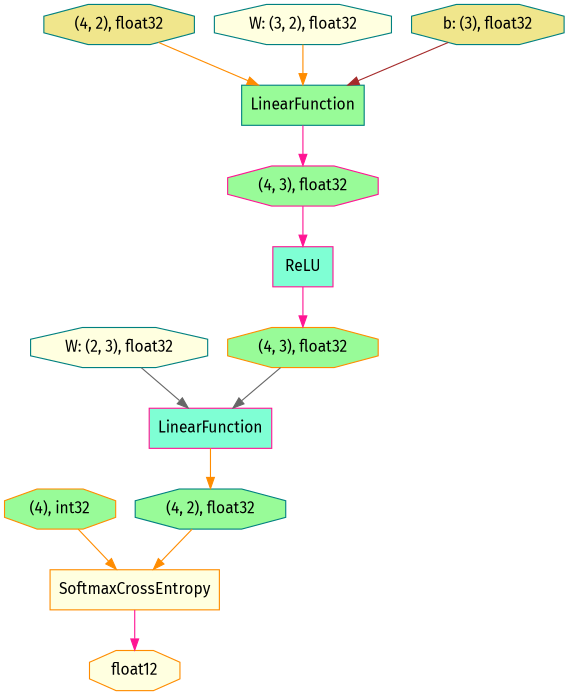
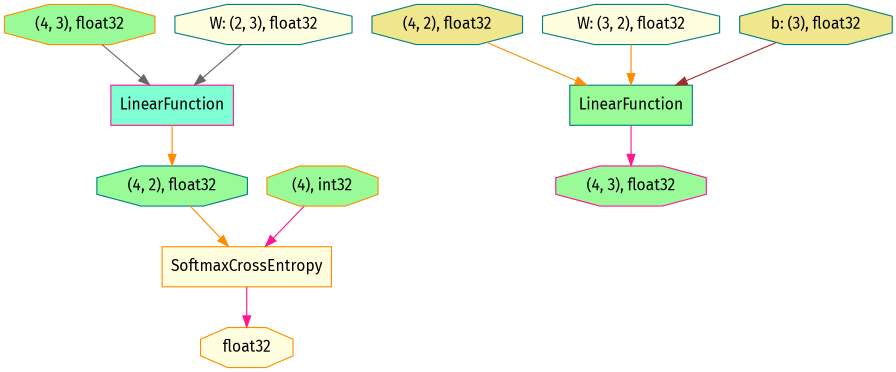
(303, 267) -> none
(93, 545) -> (289, 222)
(135, 671) -> (247, 348)
